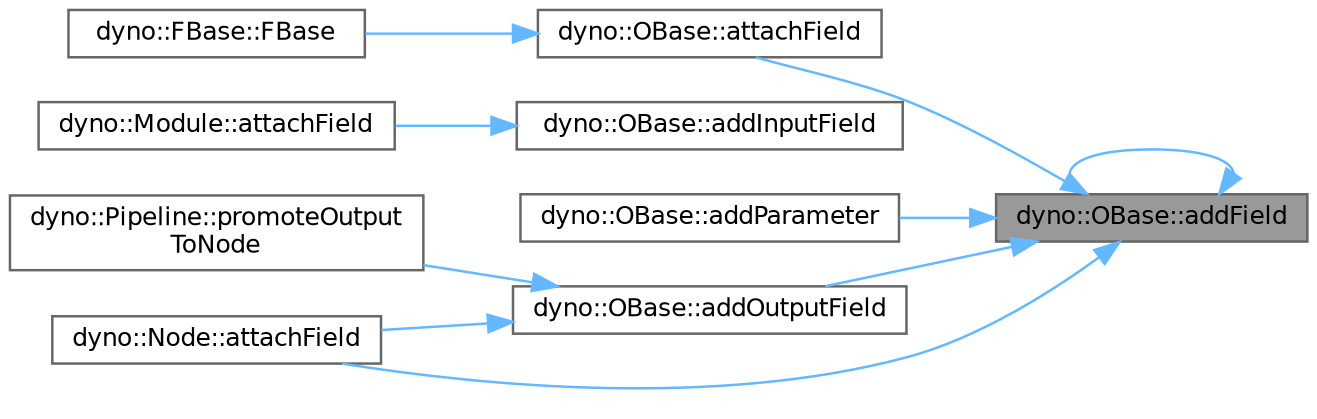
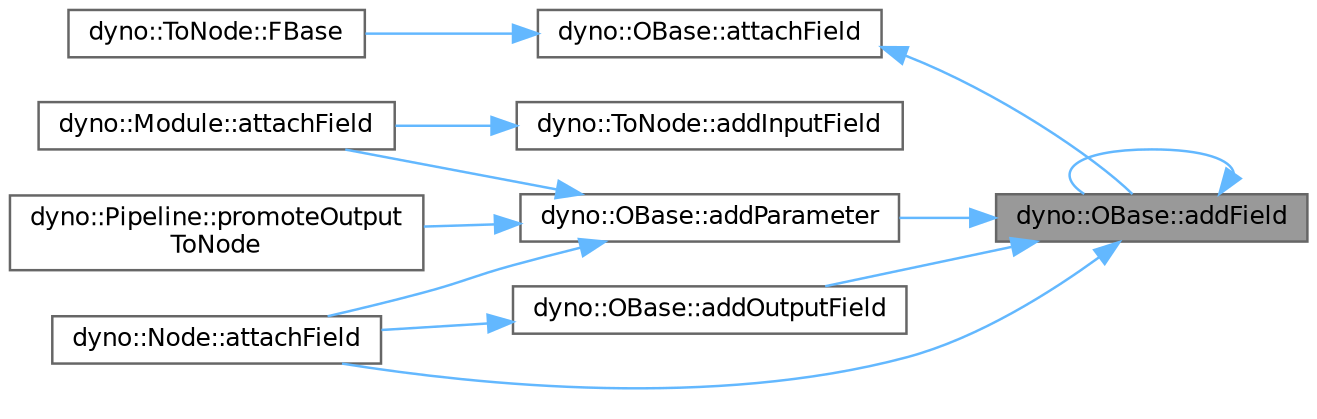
(217, 34) -> (217, 34)
(916, 105) -> (1025, 116)
(710, 126) -> (710, 126)
none -> (451, 169)
(478, 274) -> (459, 225)
none -> (455, 283)
